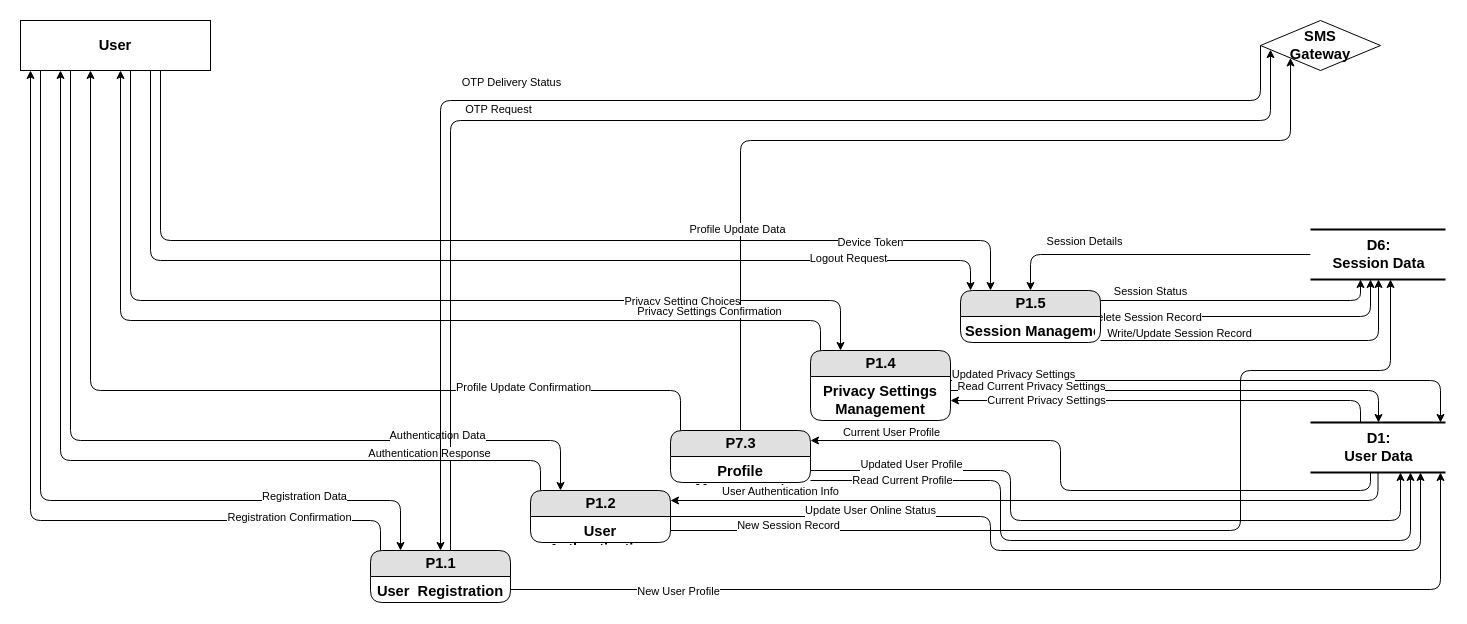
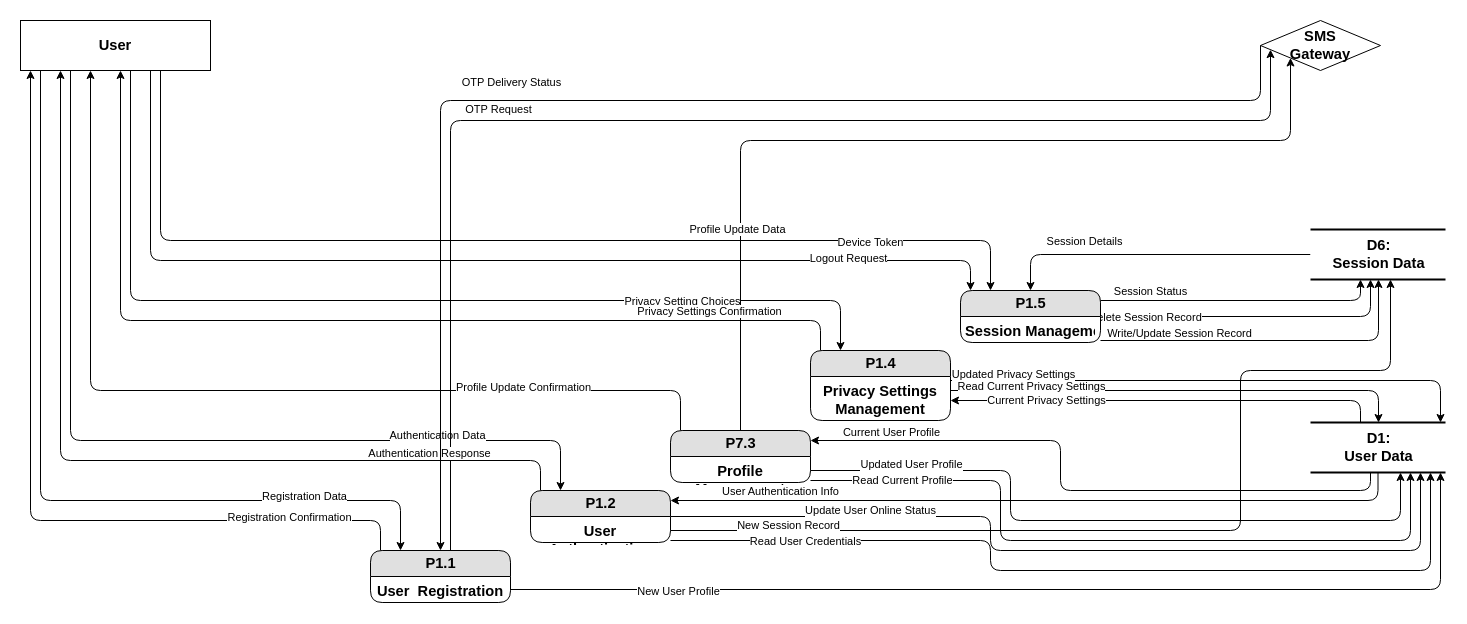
none -> (1086, 571)
